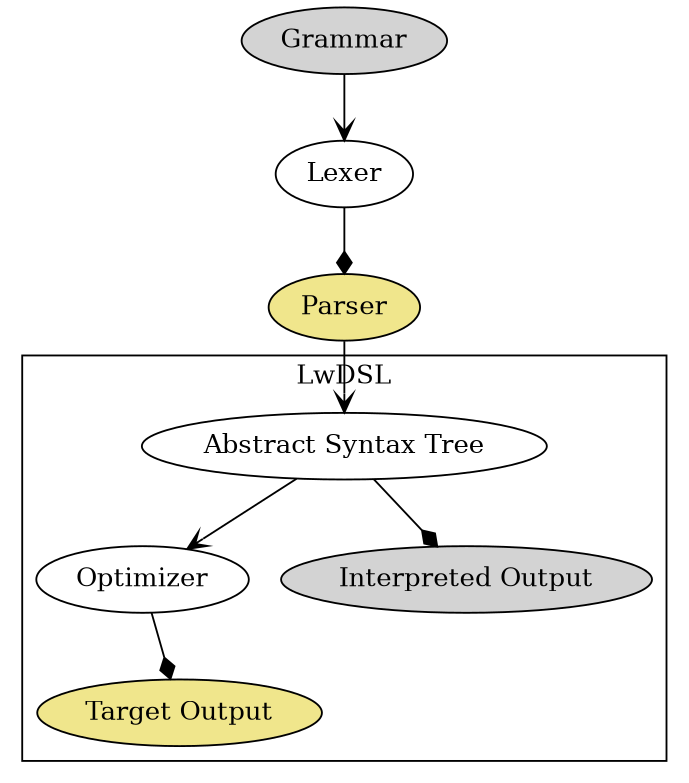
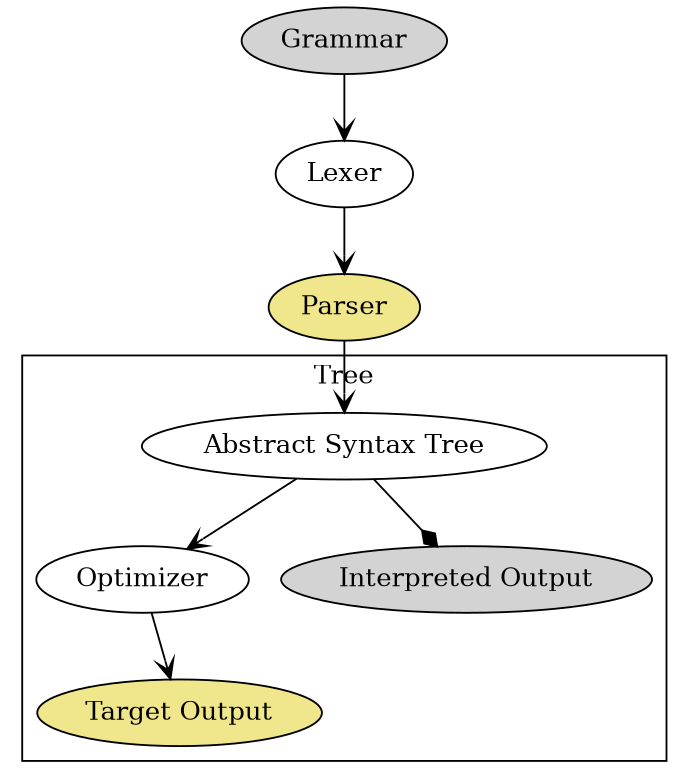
(344, 230) -> (344, 232)
(344, 377) -> (344, 377)
(158, 635) -> (158, 637)
